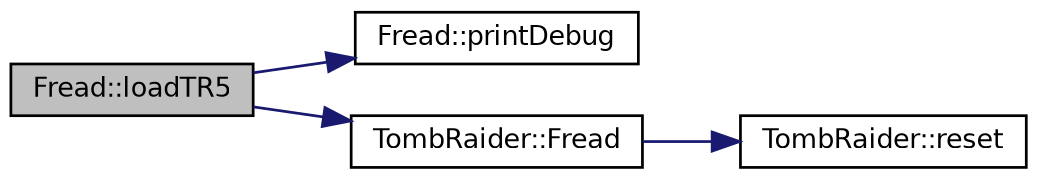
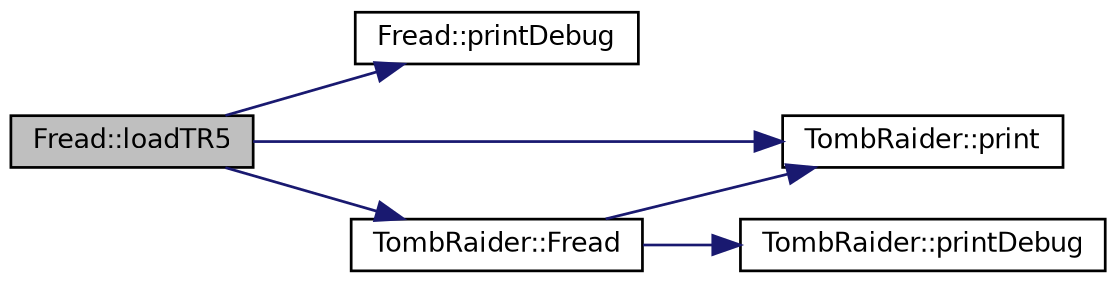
(883, 142) -> (923, 245)
none -> (923, 142)
